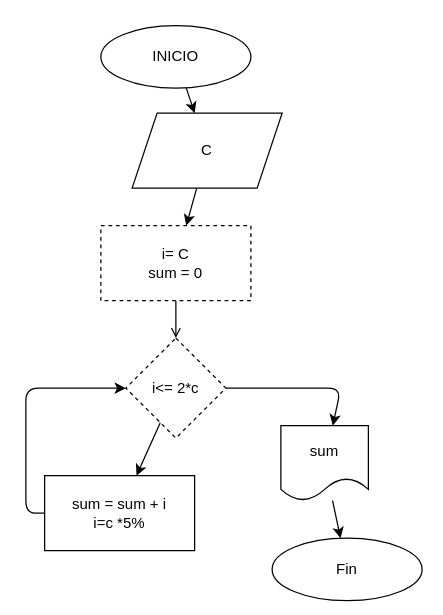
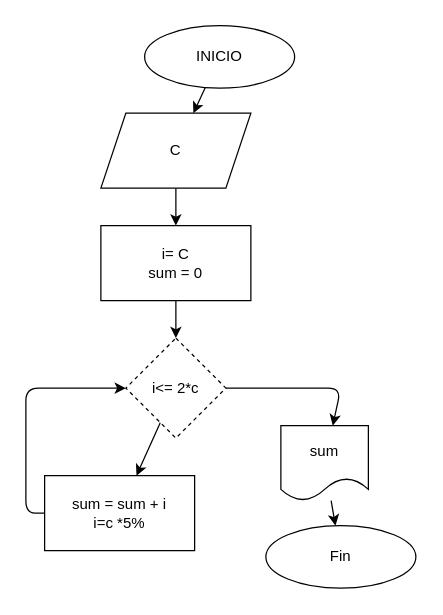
(176, 57) -> (219, 57)
(207, 151) -> (176, 151)
(176, 263) -> (176, 263)
(176, 330) -> (176, 328)
(347, 569) -> (341, 557)
